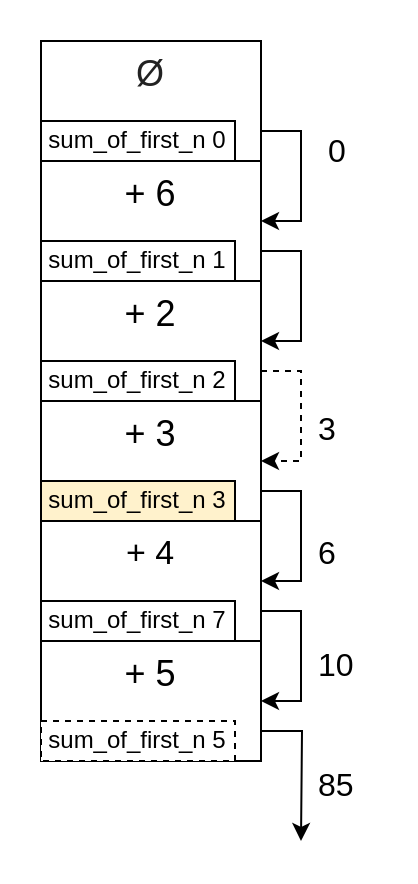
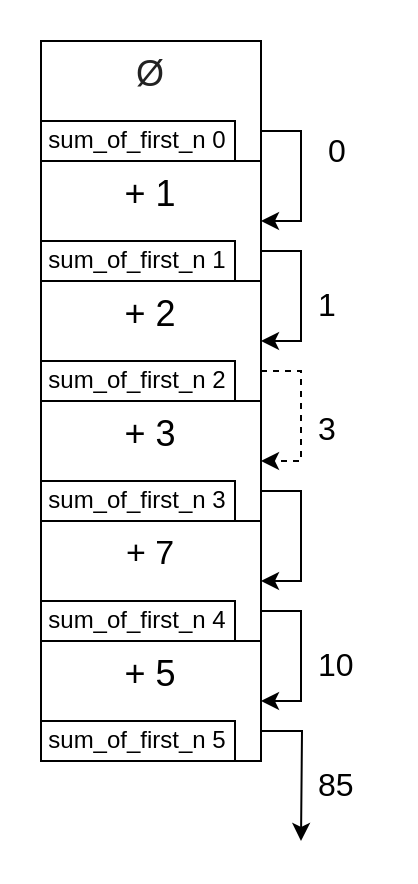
(151, 189) -> (151, 189)
none -> (335, 301)
(138, 501) -> (138, 501)
(151, 549) -> (151, 549)
(335, 549) -> none
(138, 621) -> (138, 621)
(138, 741) -> (138, 741)
